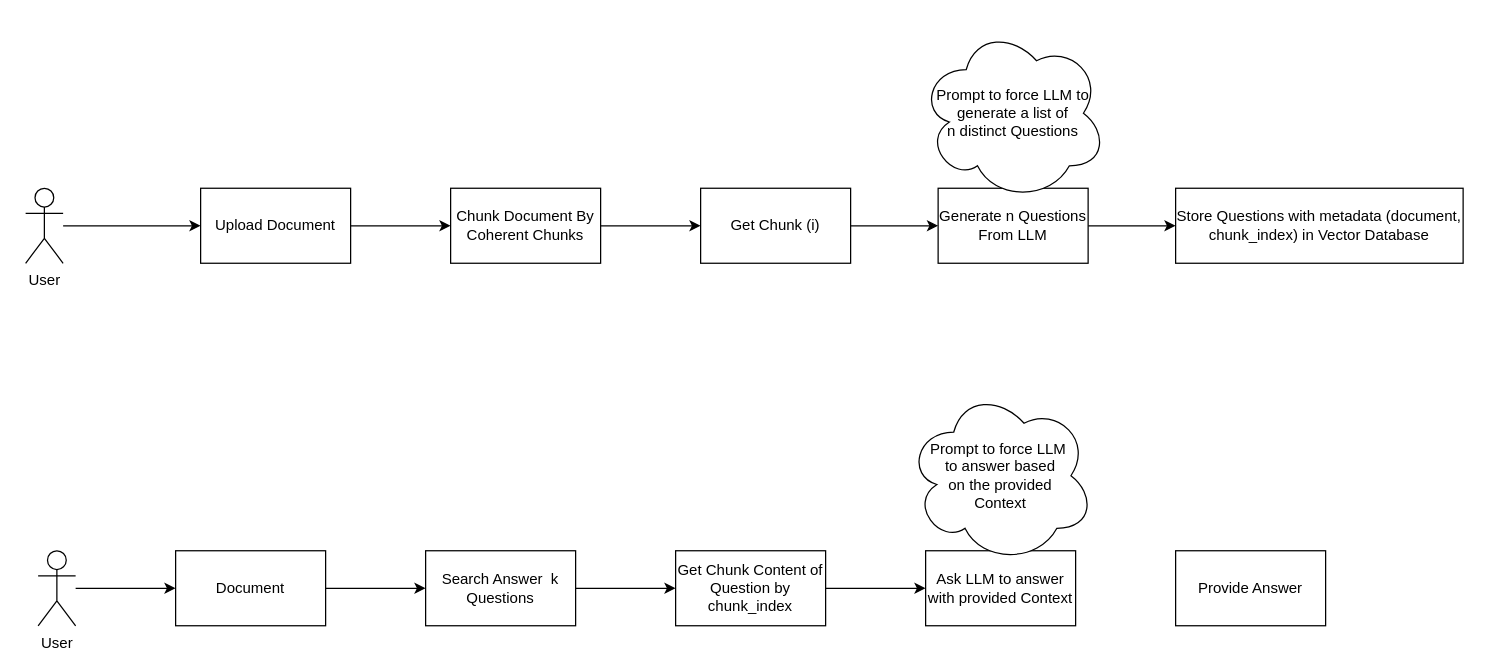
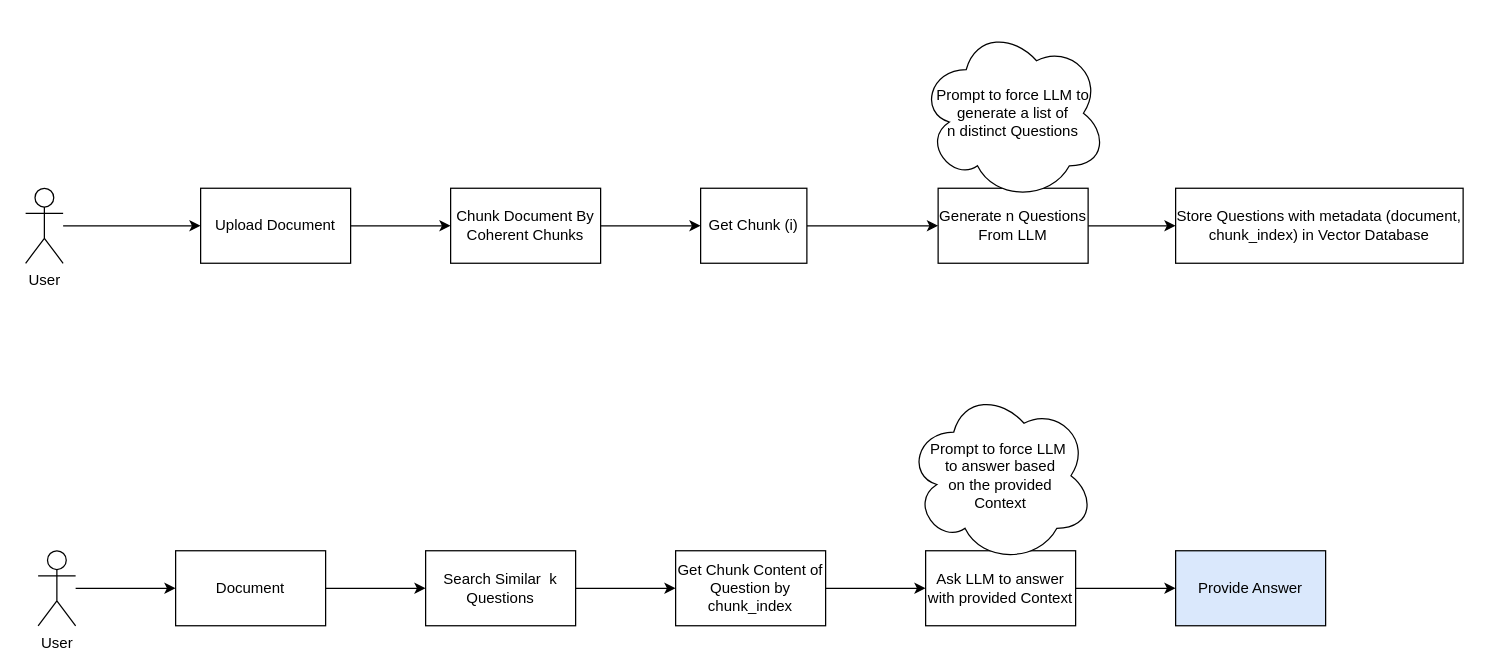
(776, 226) -> (754, 226)
(501, 588) -> (501, 588)
none -> (1122, 588)
(1251, 588) -> (1251, 588)
